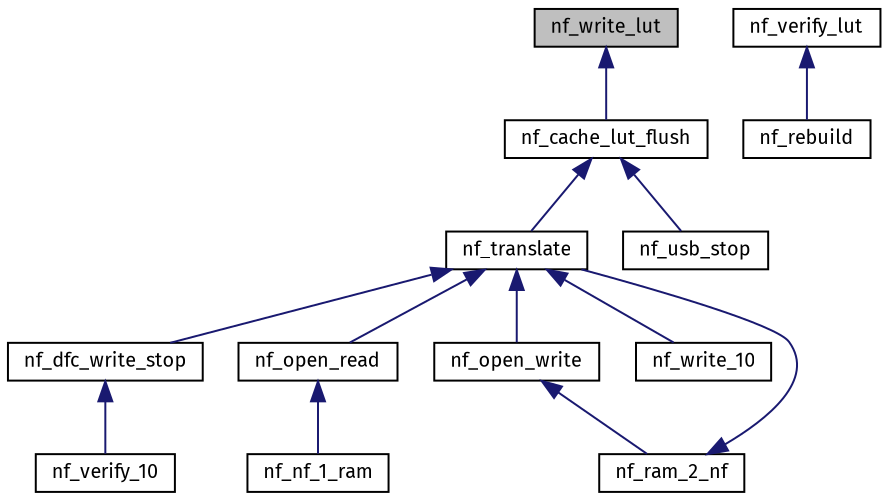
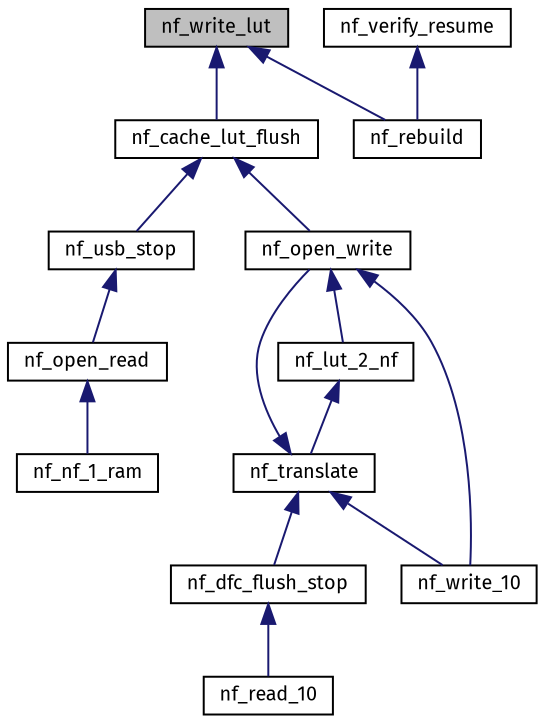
(807, 28) -> (417, 28)
none -> (326, 88)
(555, 203) -> (279, 202)
(408, 311) -> (101, 316)
(105, 362) -> (268, 584)
none -> (457, 410)
(105, 473) -> (268, 696)
(672, 473) -> (346, 362)
